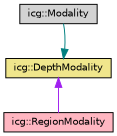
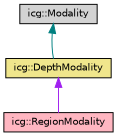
(65, 36) -> (52, 46)
